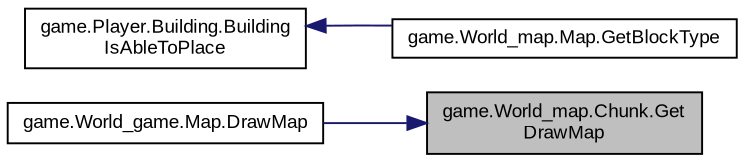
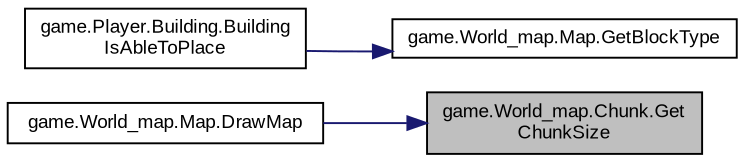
(359, 25) -> (340, 51)
(165, 123) -> (165, 123)
(565, 123) -> (565, 123)
